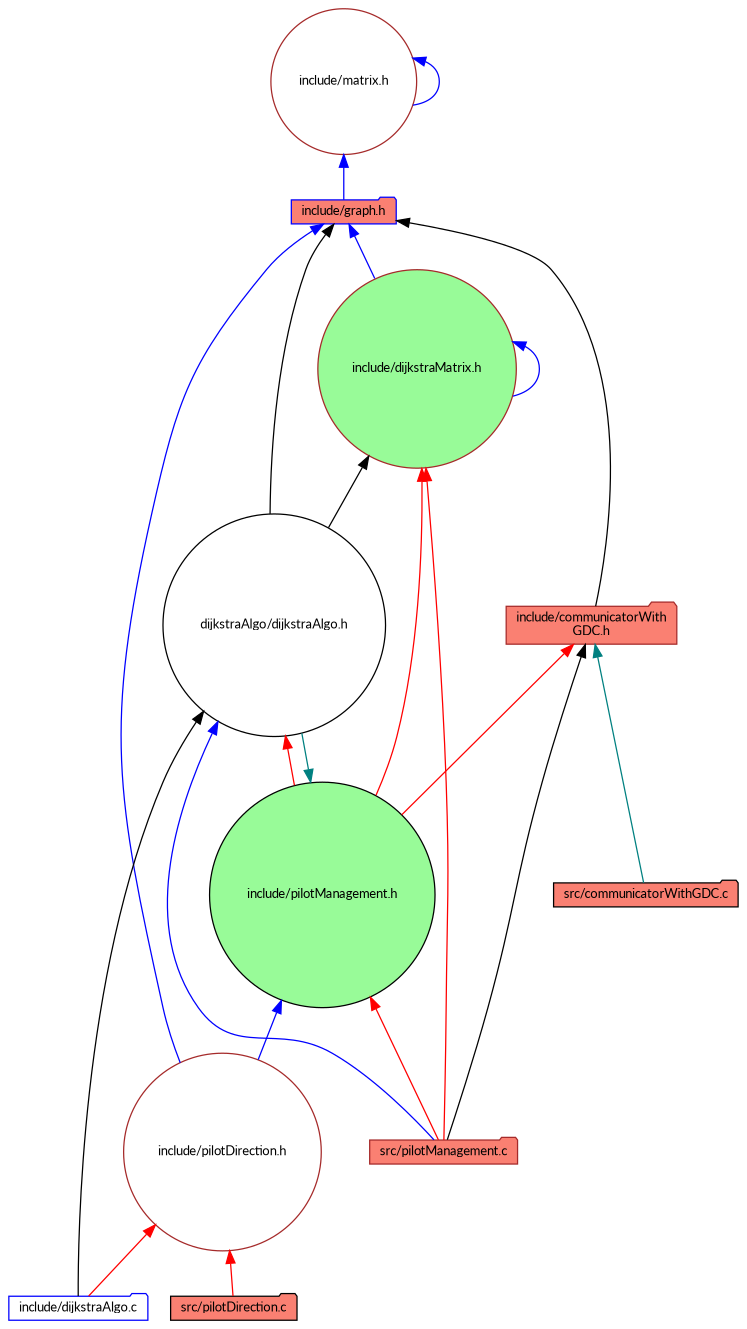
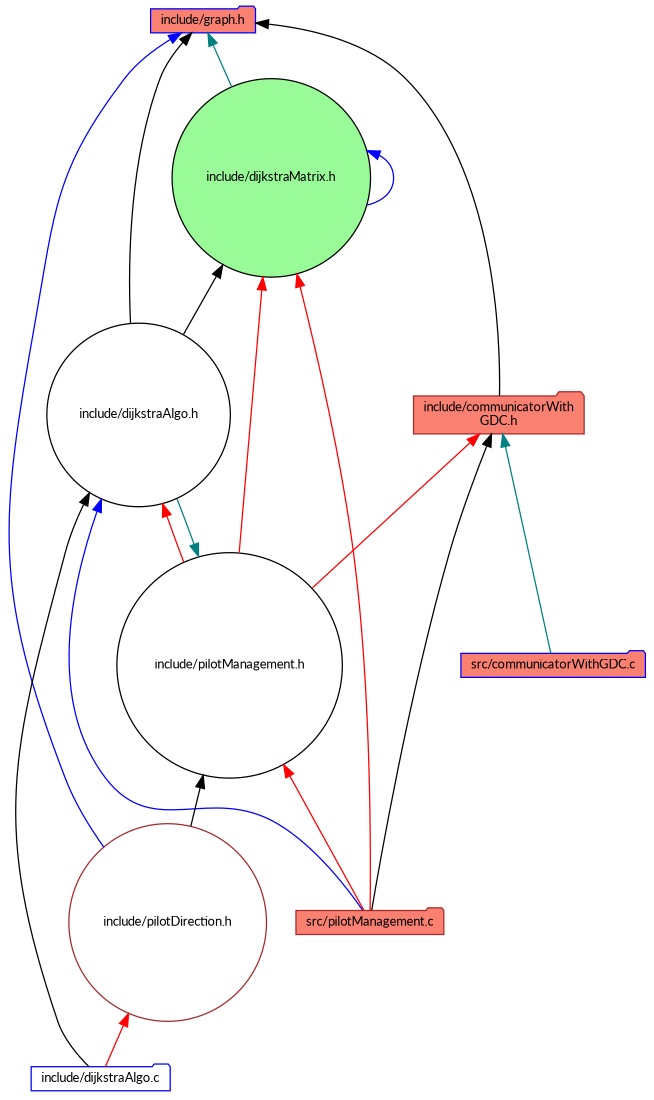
(344, 82) -> none
(365, 257) -> (222, 66)
(417, 369) -> (271, 178)
(274, 625) -> (139, 415)
(322, 895) -> (230, 665)
(646, 895) -> (553, 665)
(270, 1030) -> (197, 800)
(234, 1308) -> none
